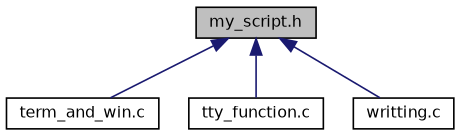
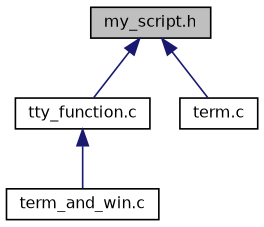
(162, 72) -> (83, 167)
(404, 113) -> (219, 113)
